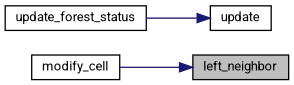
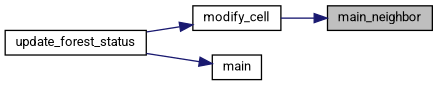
(241, 18) -> (237, 67)
none -> (163, 29)
(241, 67) -> (380, 18)
